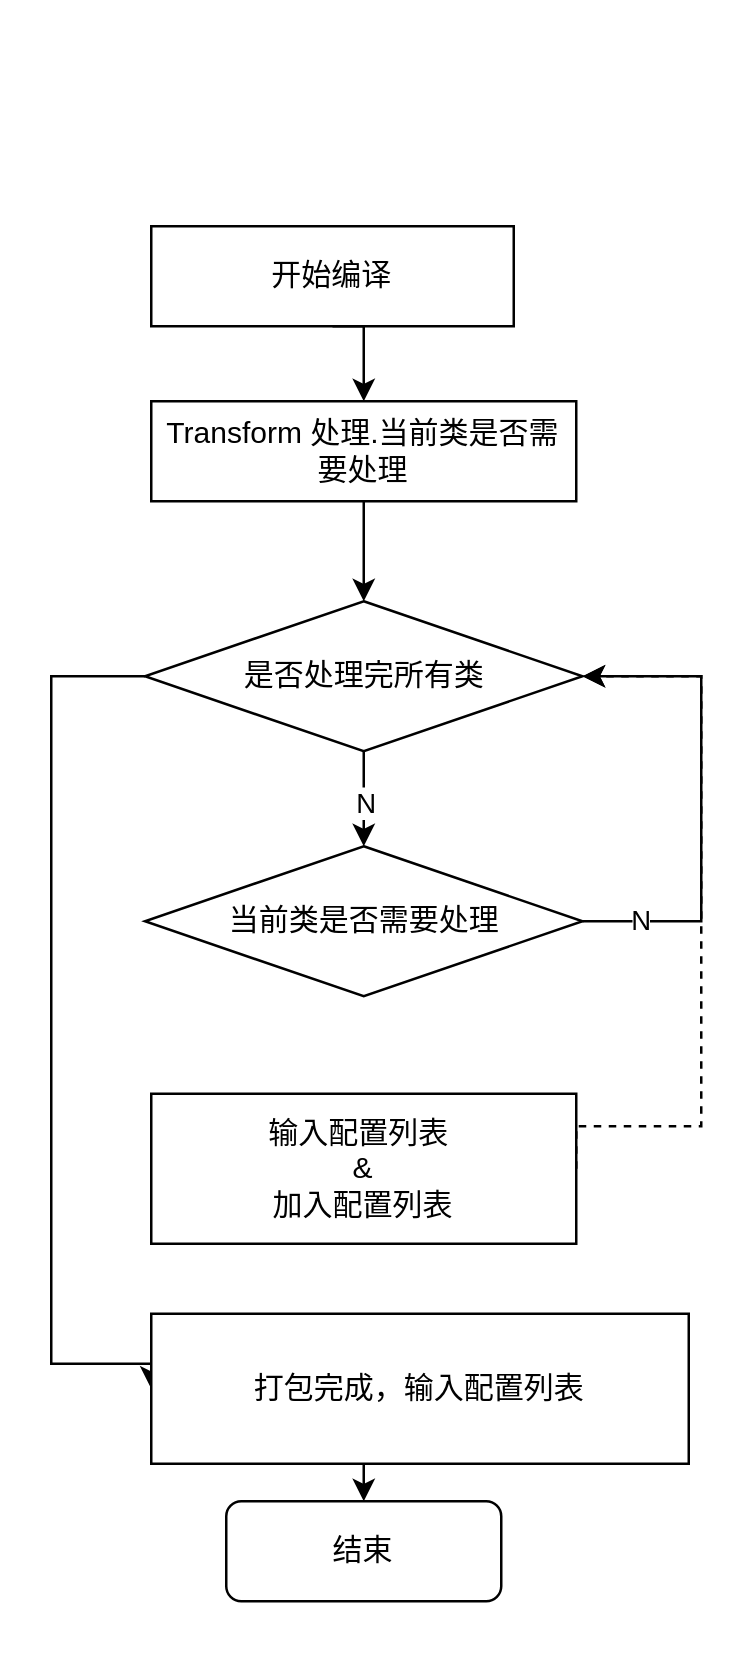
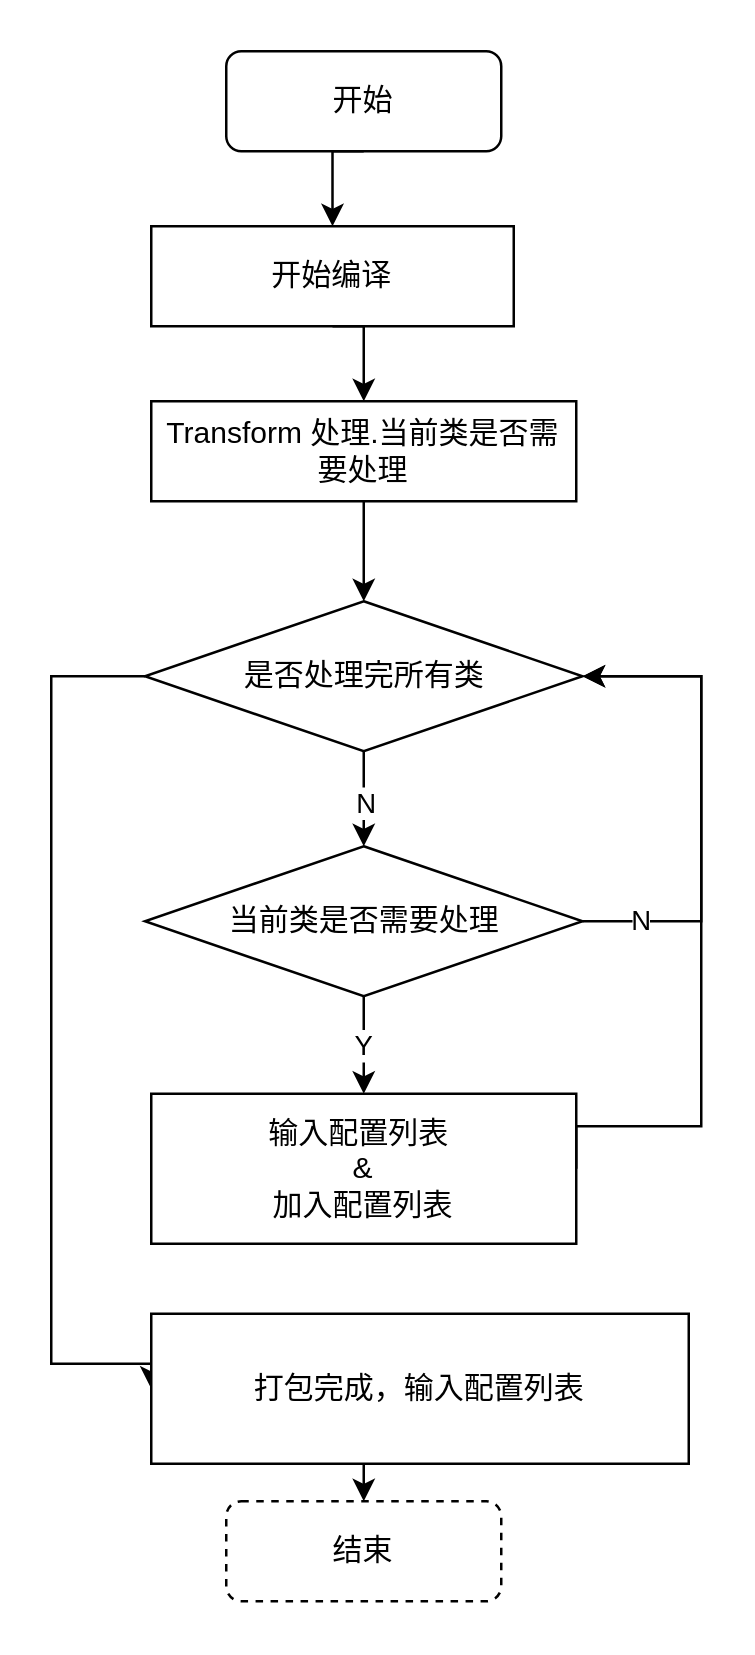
none -> (364, 101)
none -> (333, 165)
none -> (364, 1039)
(701, 1090) -> (701, 1090)
(364, 1551) -> (364, 1551)
